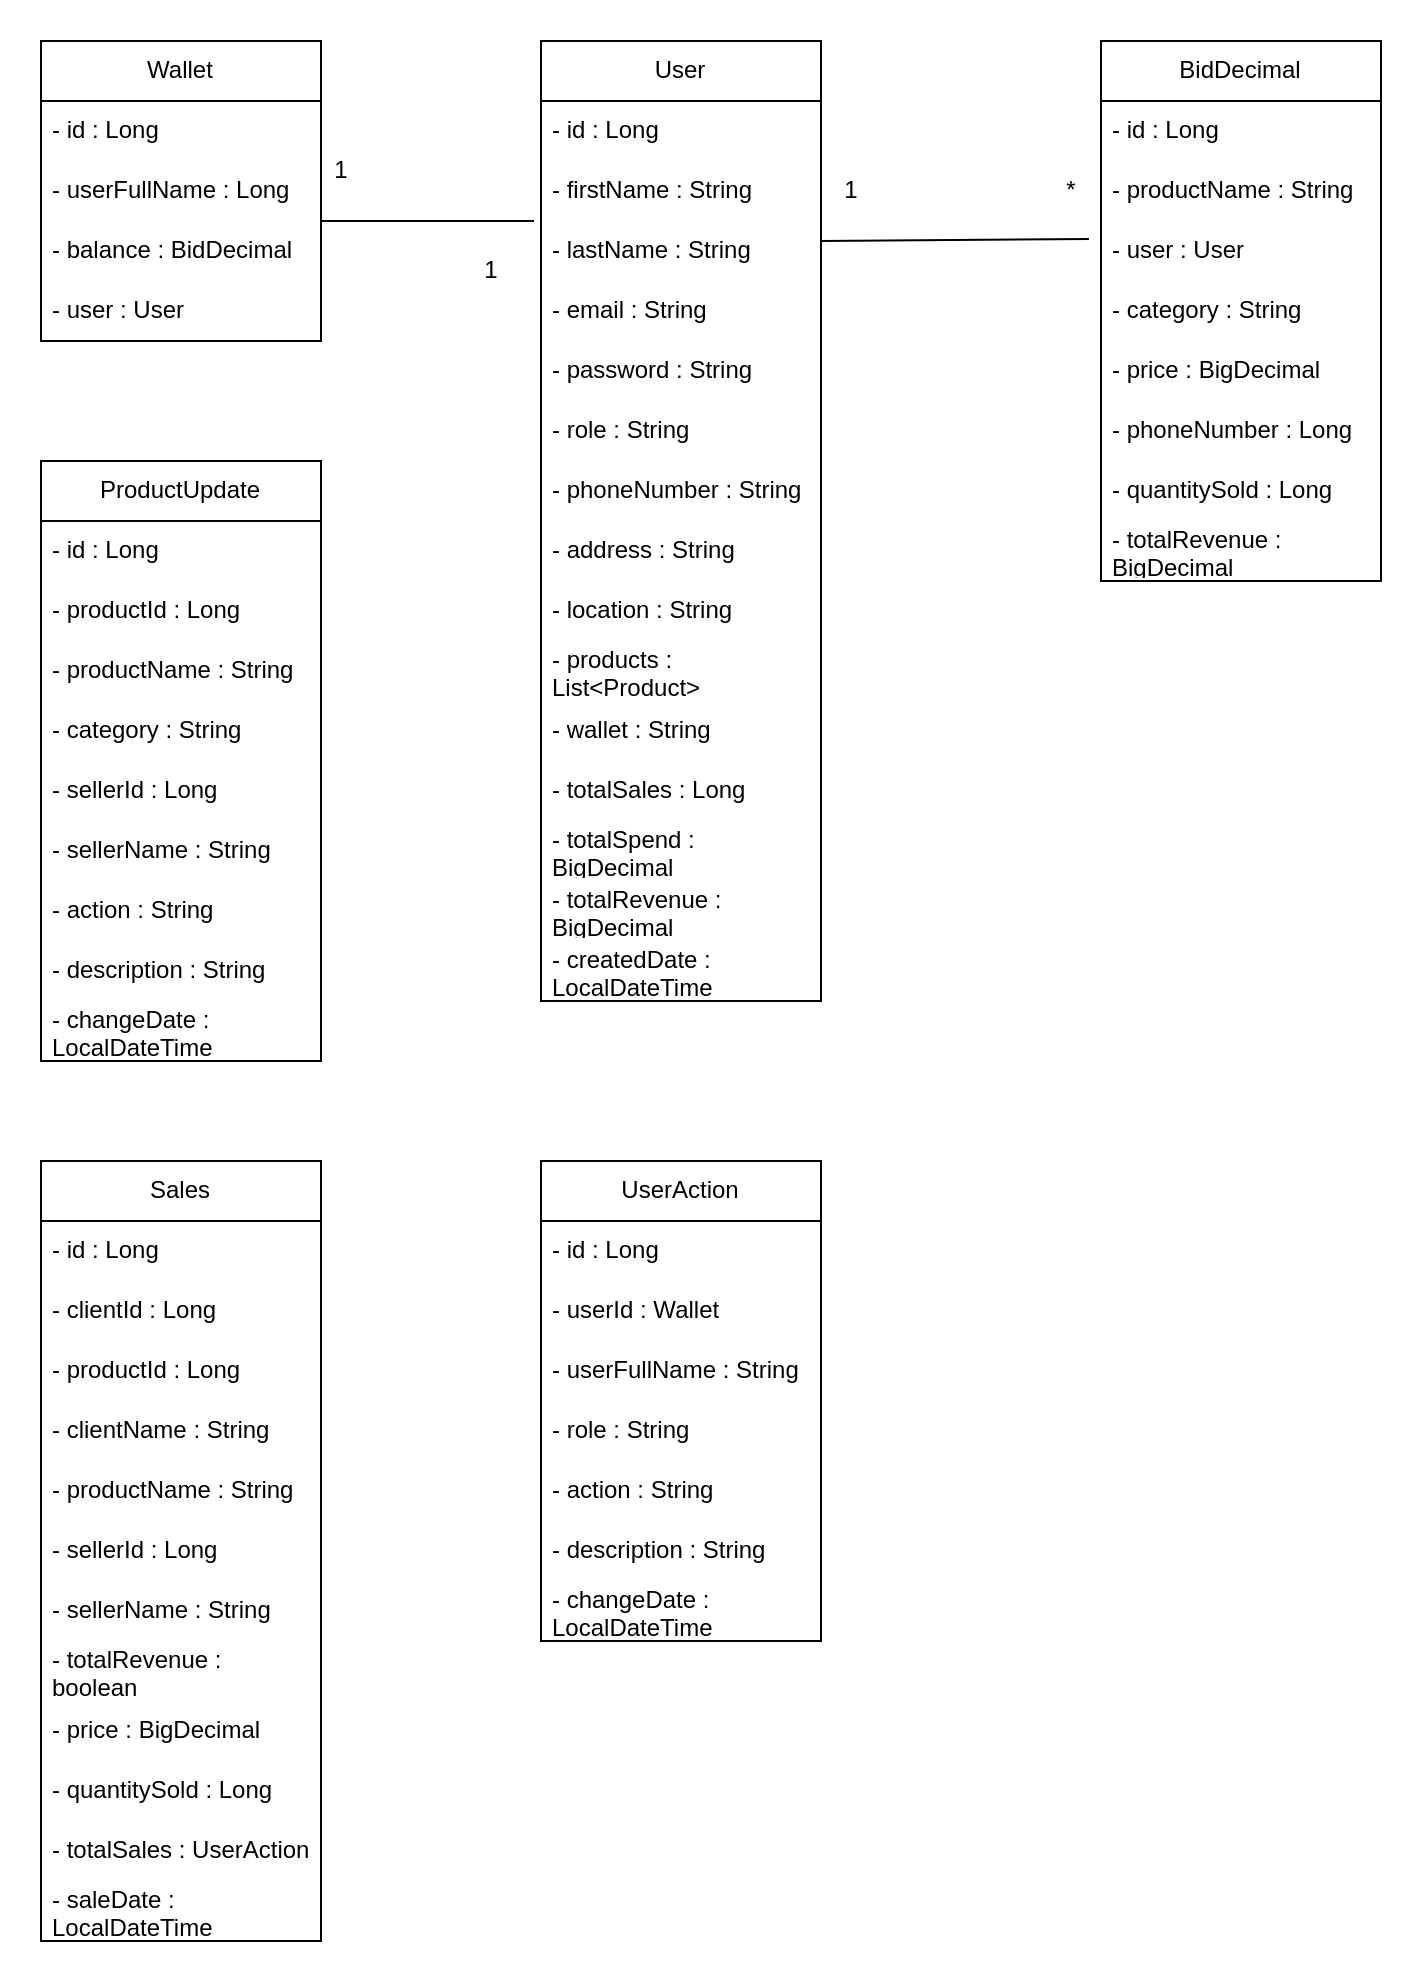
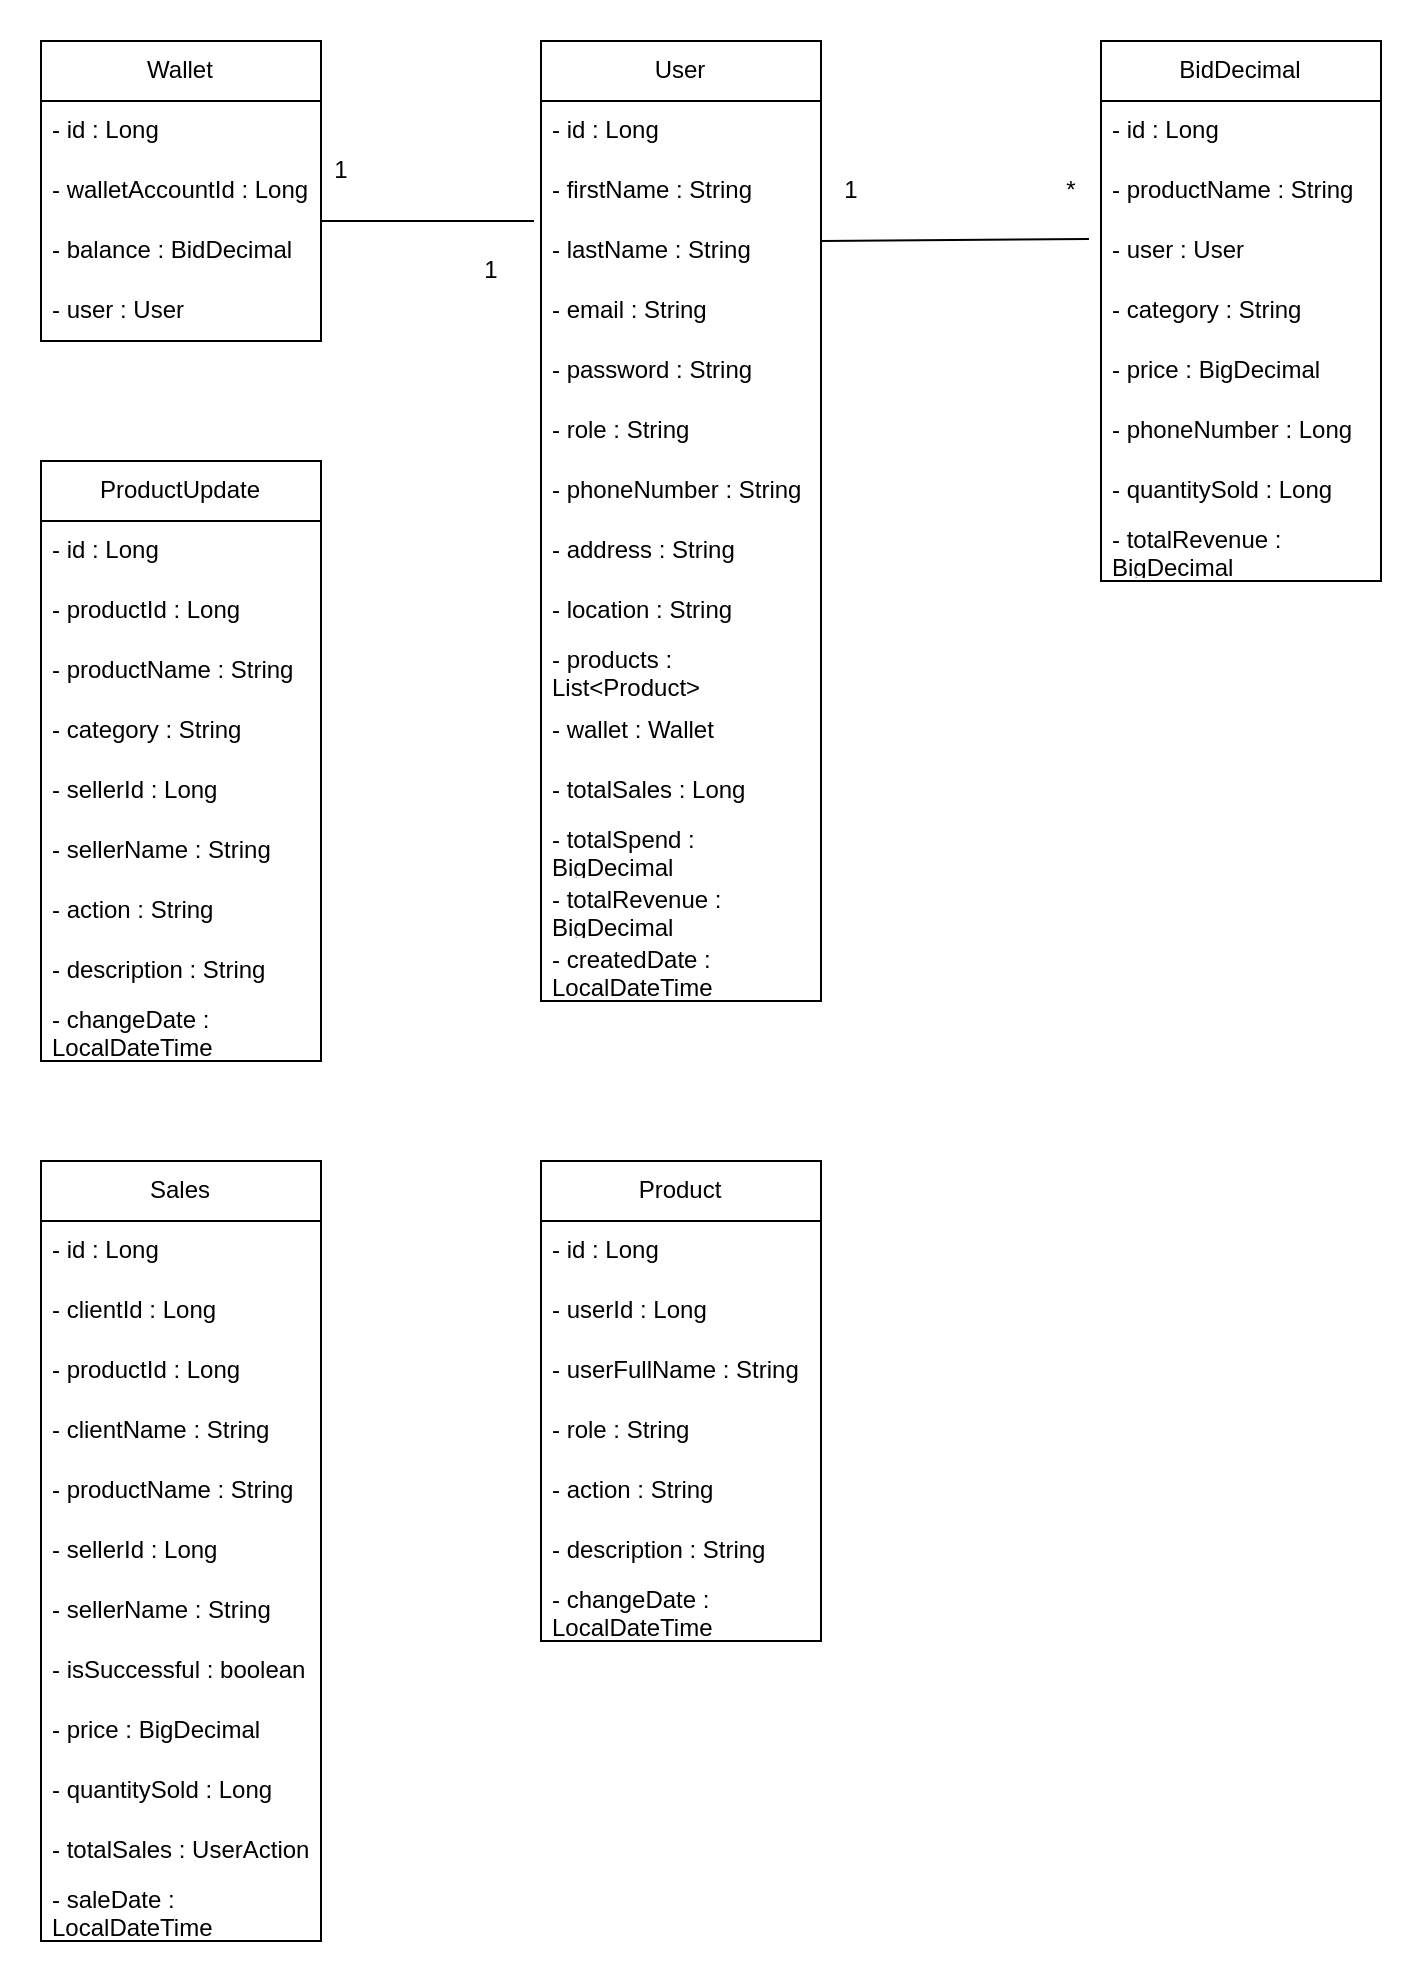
(175, 191) -> (183, 191)
(645, 731) -> (642, 731)
(681, 1191) -> (681, 1191)
(649, 1311) -> (641, 1311)
(183, 1671) -> (183, 1671)
